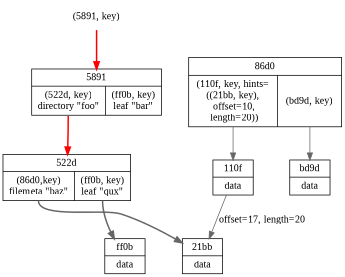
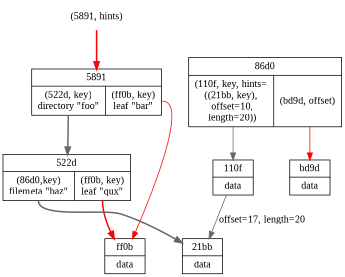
(97, 16) -> (97, 16)
(310, 101) -> (308, 101)
(68, 131) -> (68, 131)
(310, 140) -> (310, 140)
none -> (161, 166)
(105, 218) -> (105, 218)
